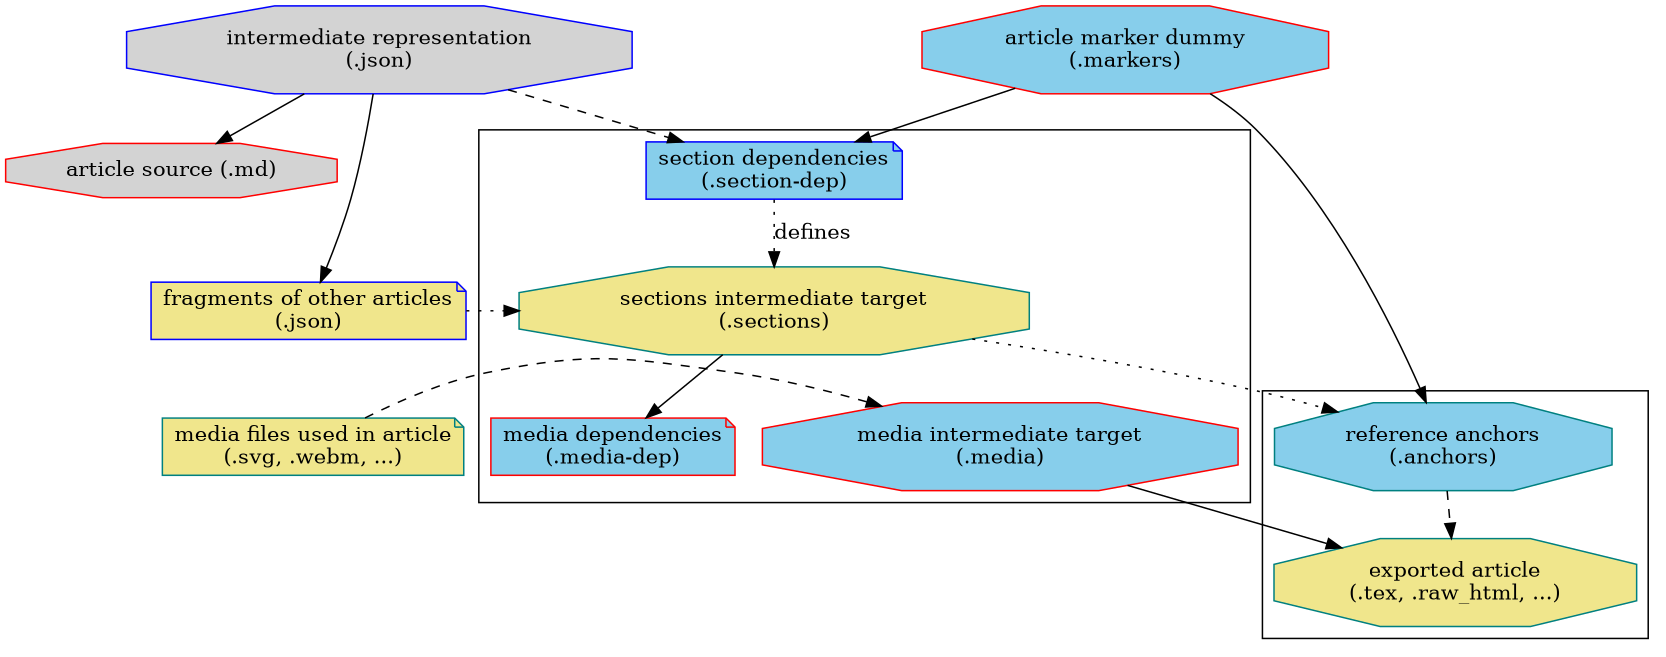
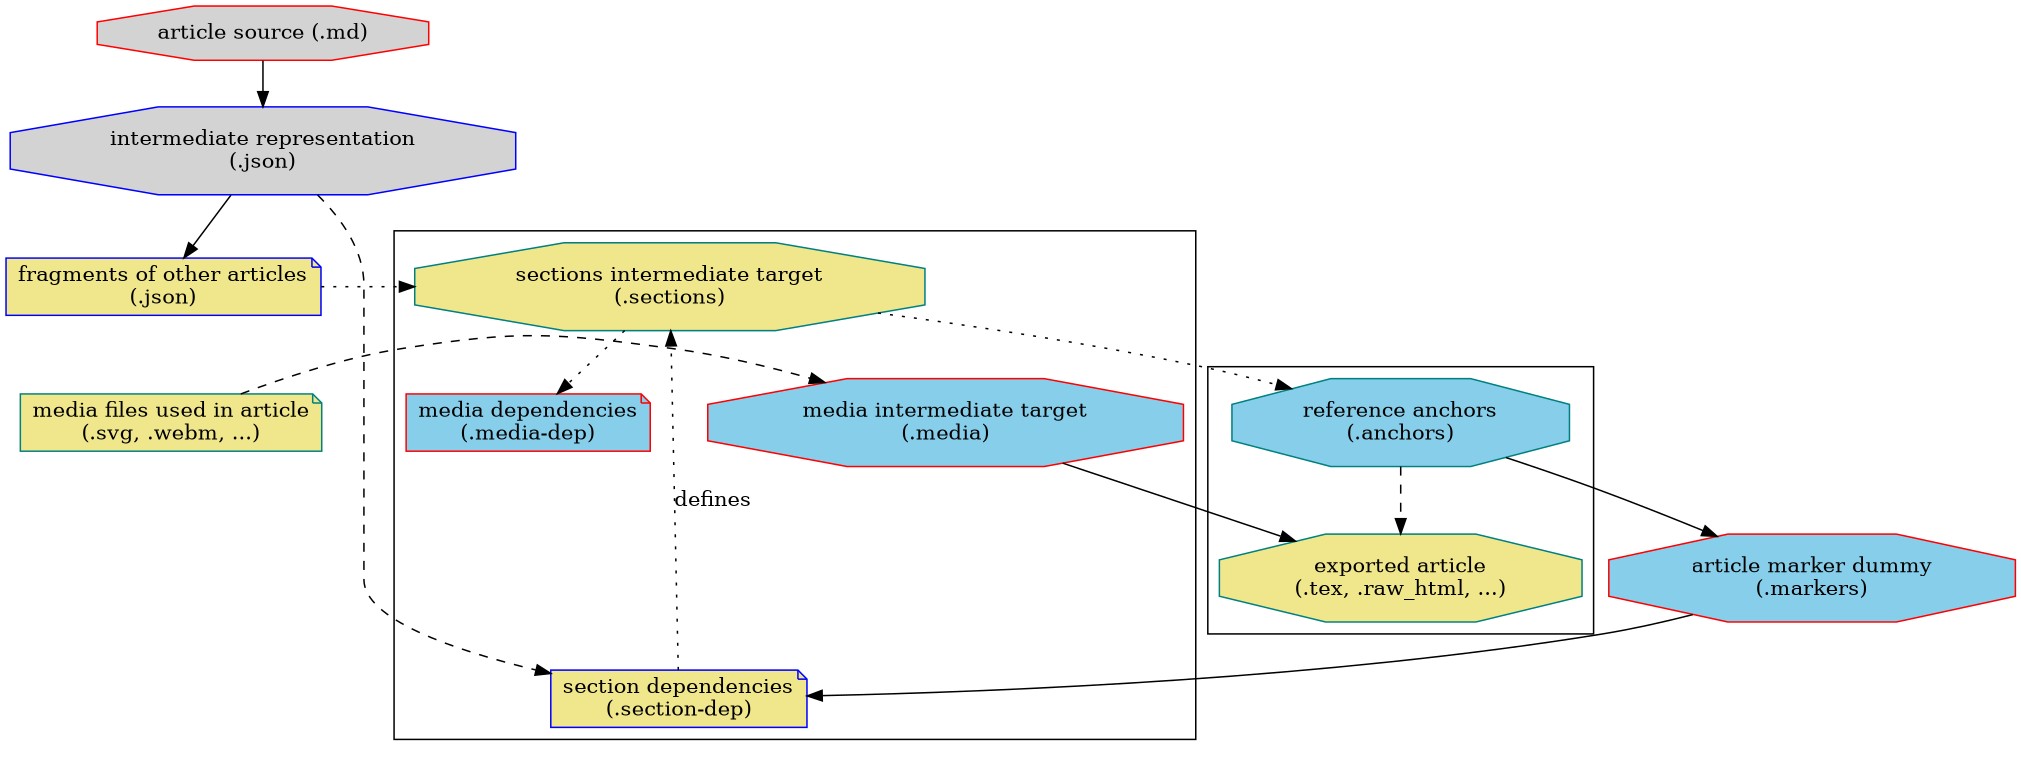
(267, 115) -> (263, 76)
(774, 171) -> (679, 699)
(1334, 227) -> (1605, 492)
(690, 381) -> (597, 357)
